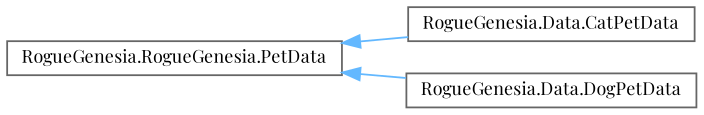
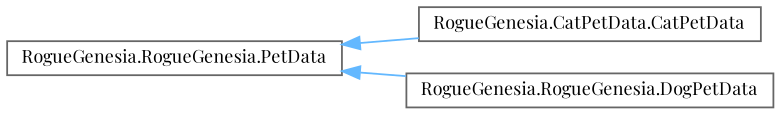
(551, 24) -> (590, 24)
(551, 90) -> (590, 90)
